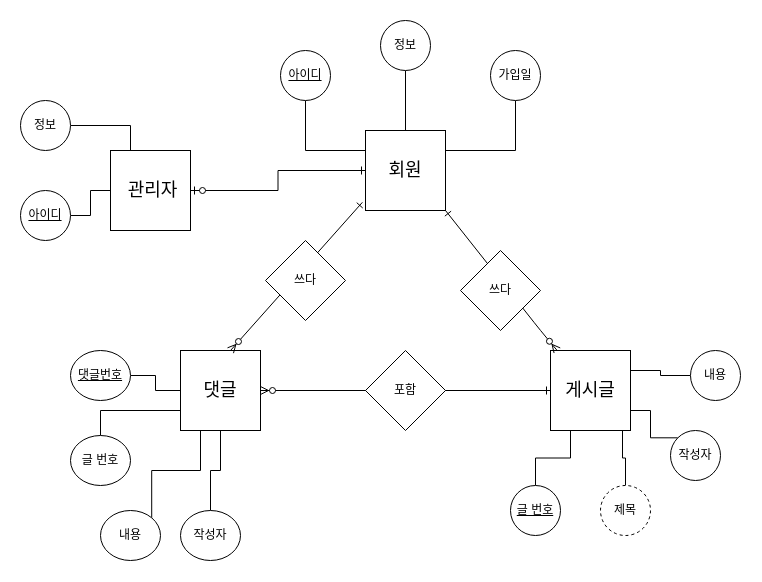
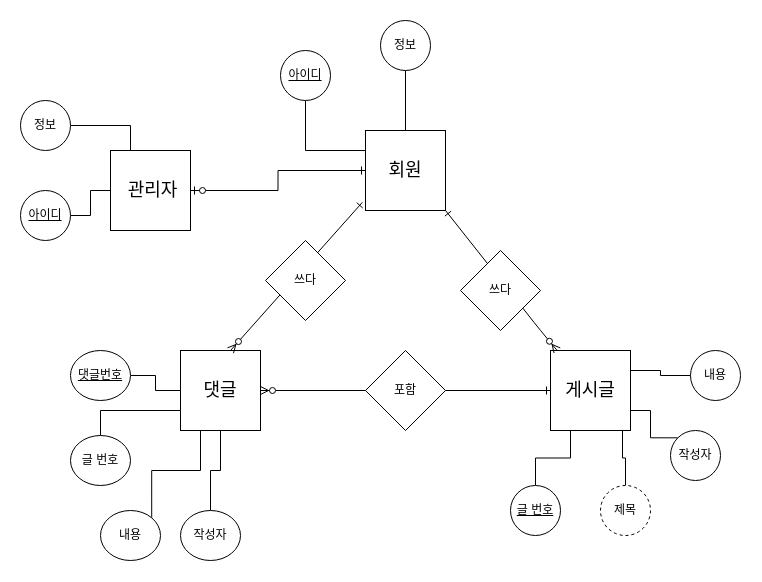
(516, 76) -> none
(506, 151) -> none
